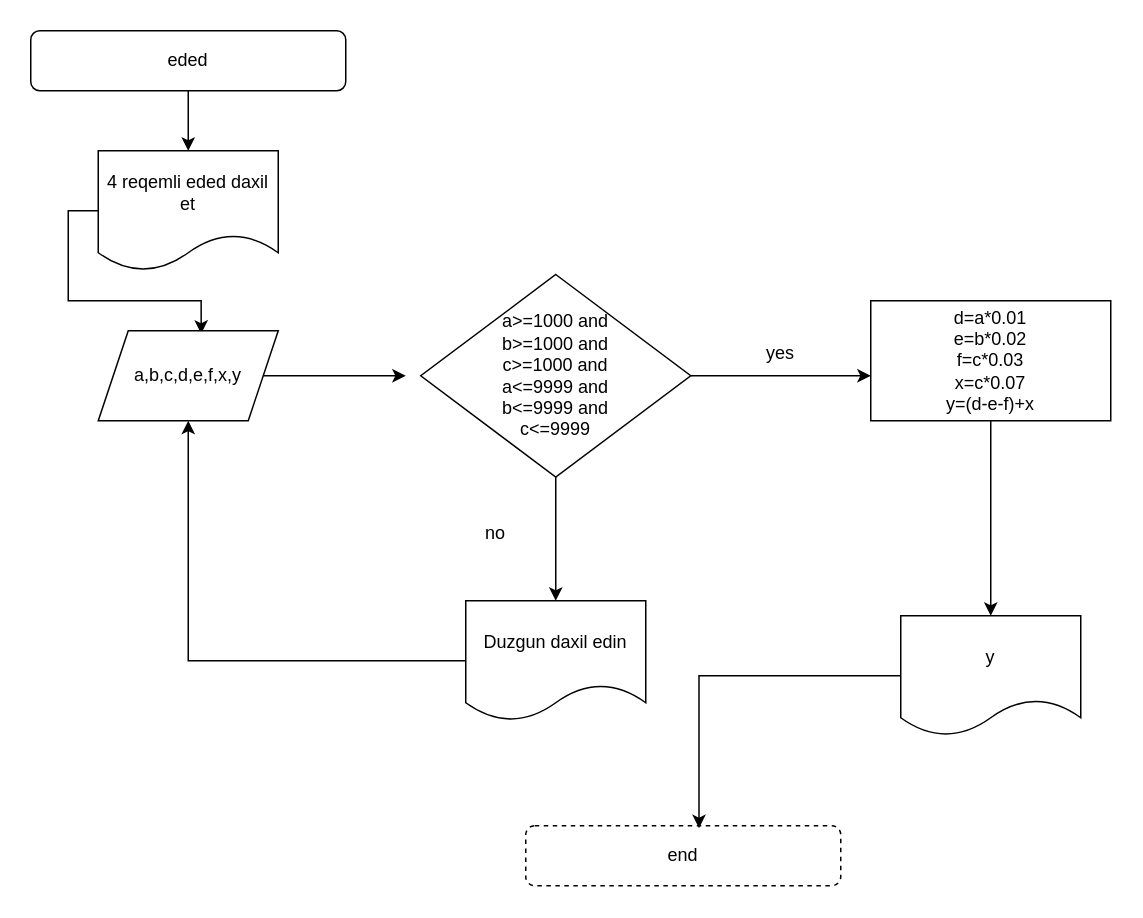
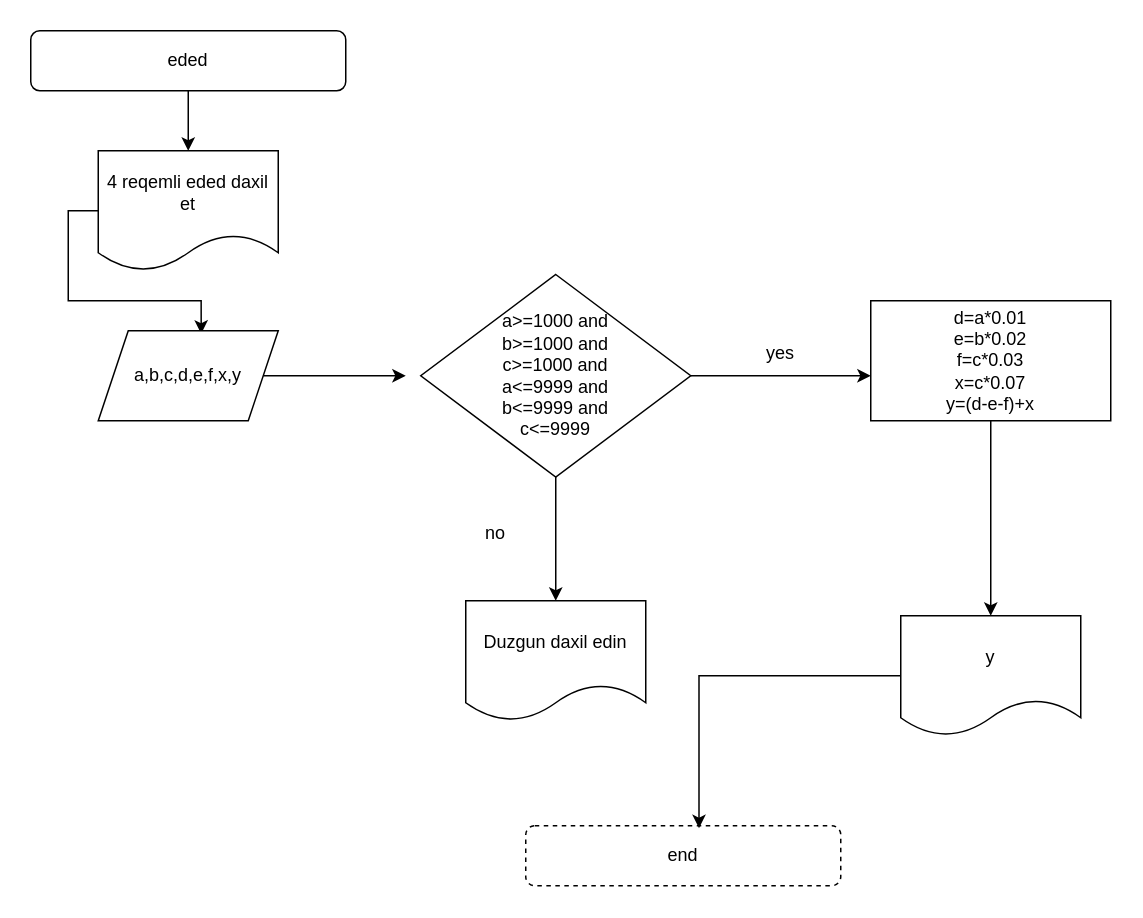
(212, 661) -> none
